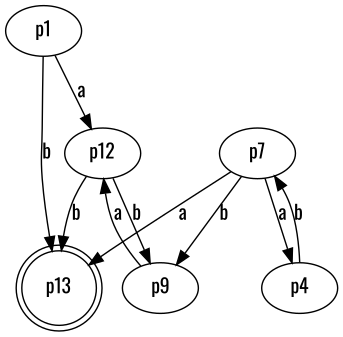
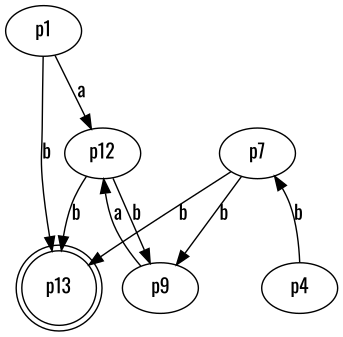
(276, 214) -> none
(184, 215) -> (184, 215)
